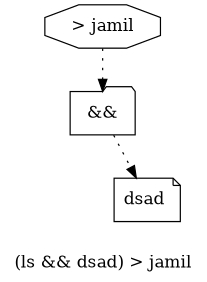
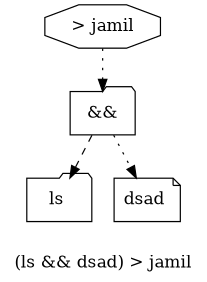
none -> (59, 200)
